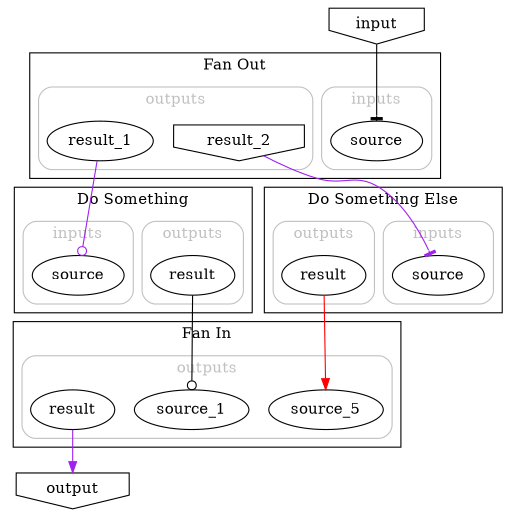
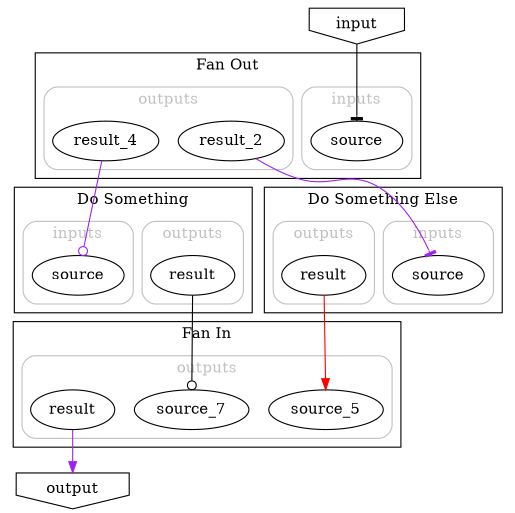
(100, 141) -> (106, 141)
(239, 141) -> (231, 141)
(192, 410) -> (192, 410)
